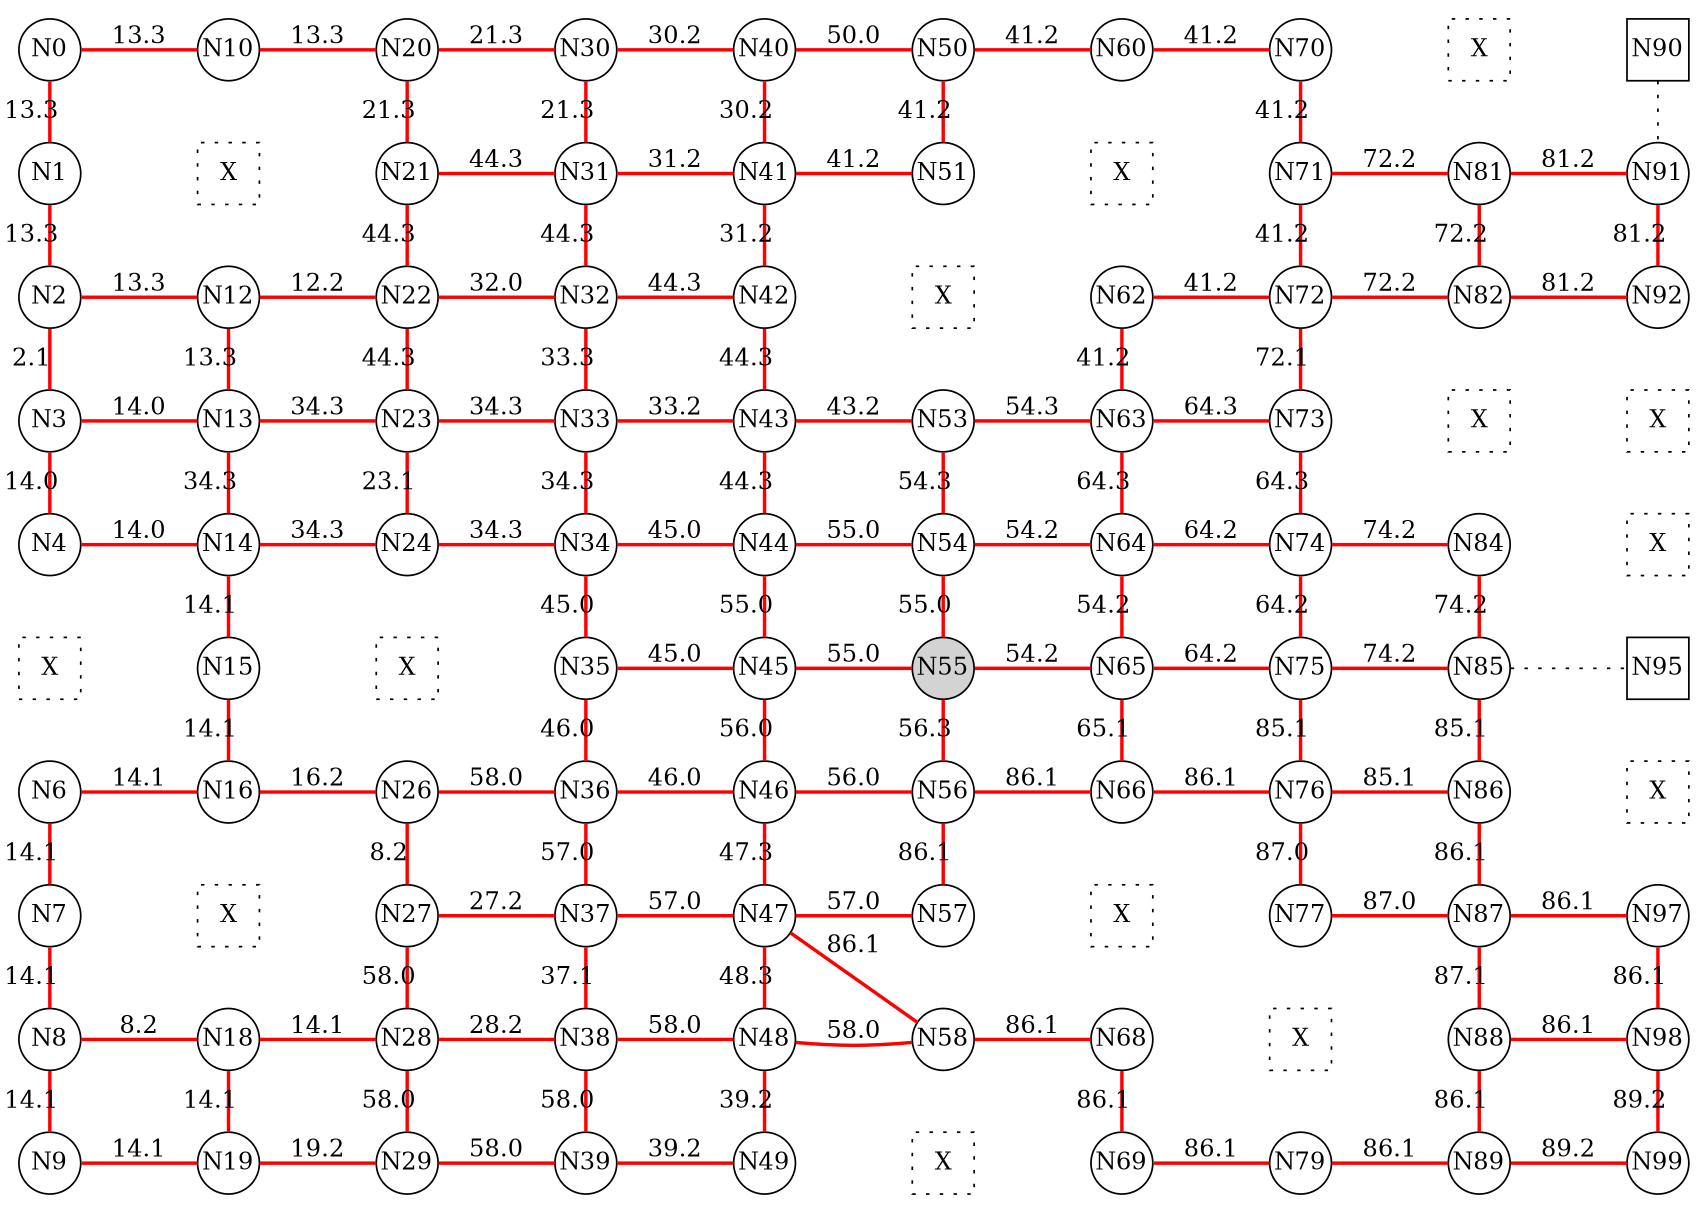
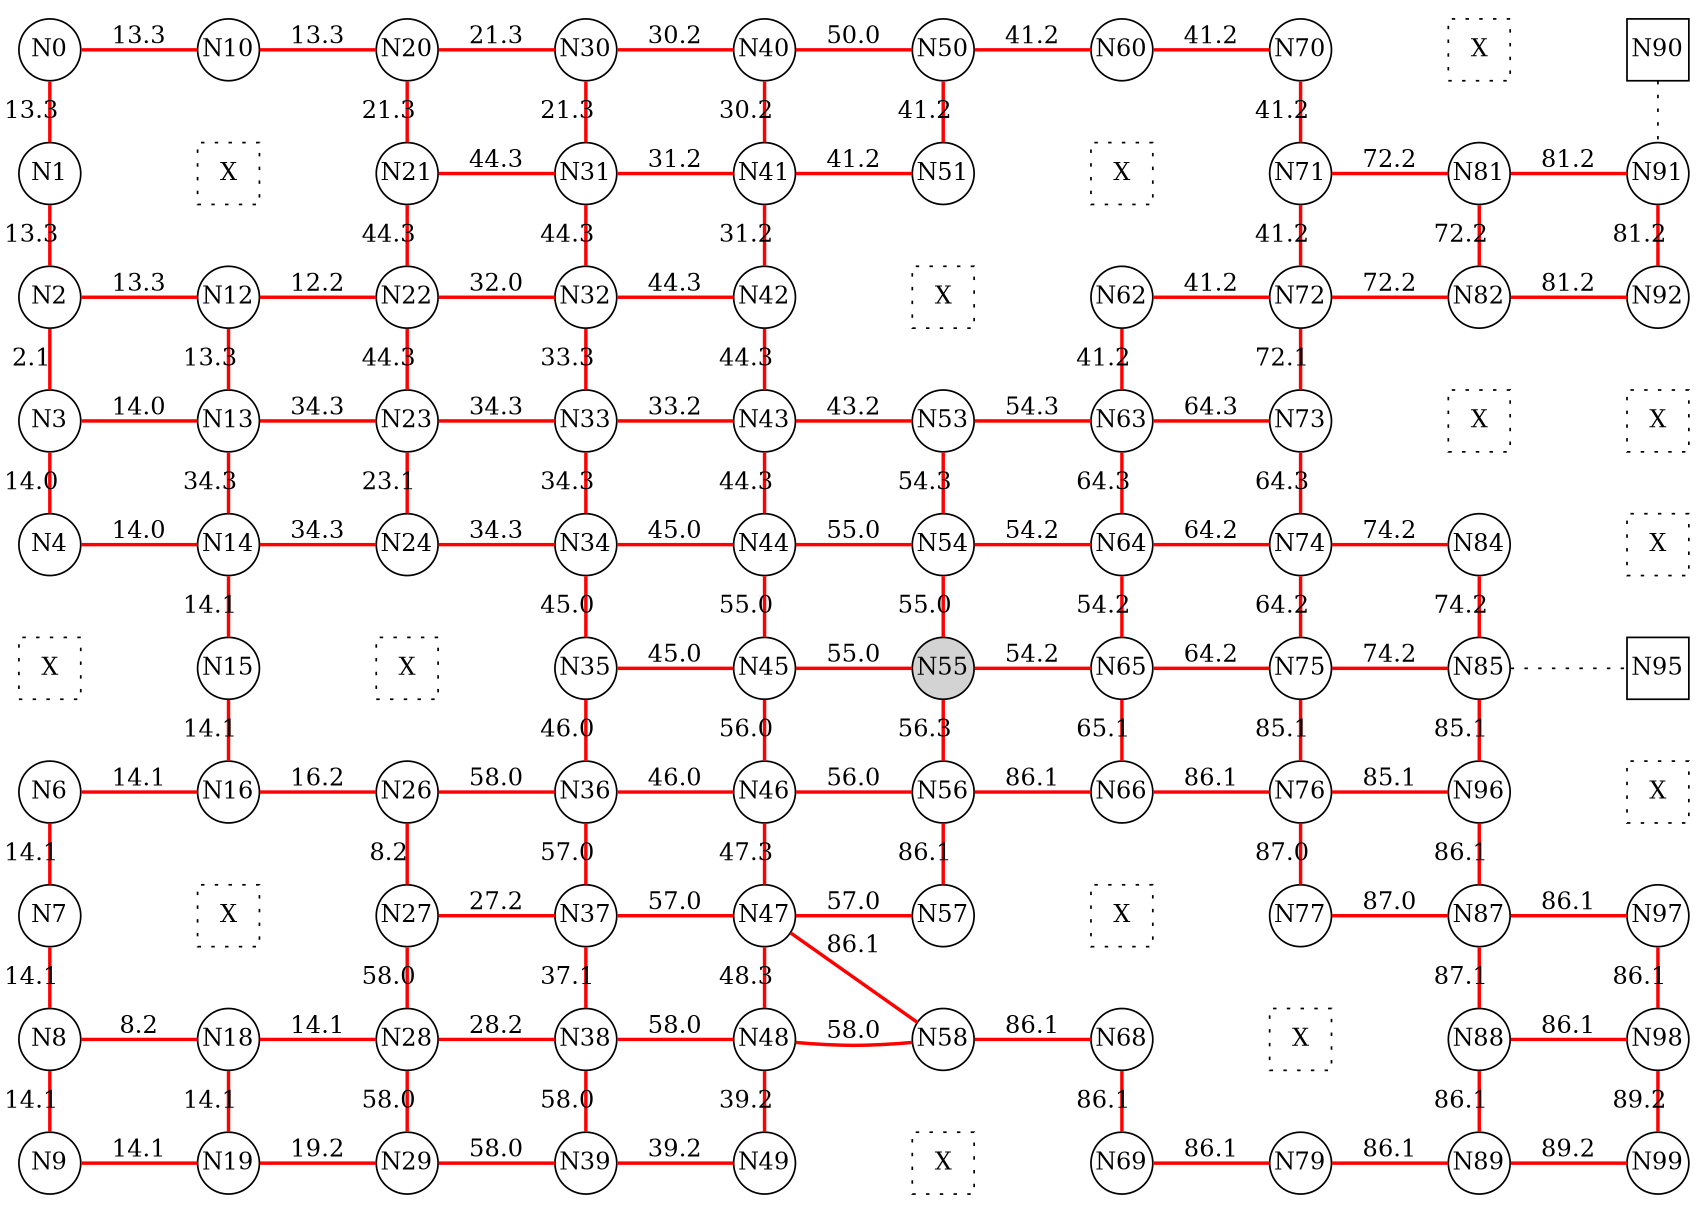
(1479, 792) -> (1479, 792)
